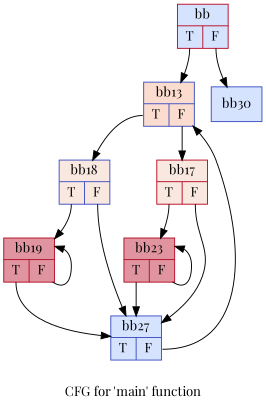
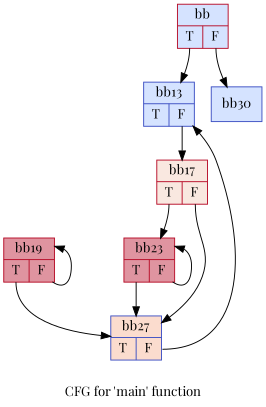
(169, 104) -> (169, 104)
(84, 182) -> none
(136, 338) -> (136, 338)
